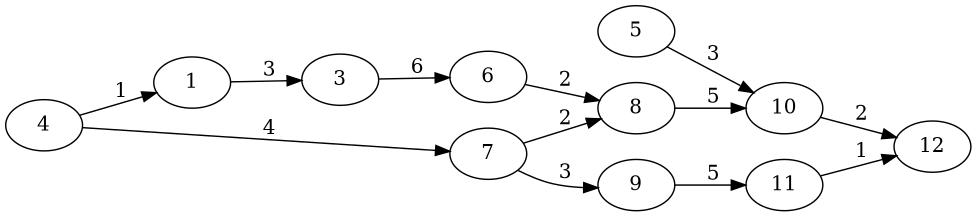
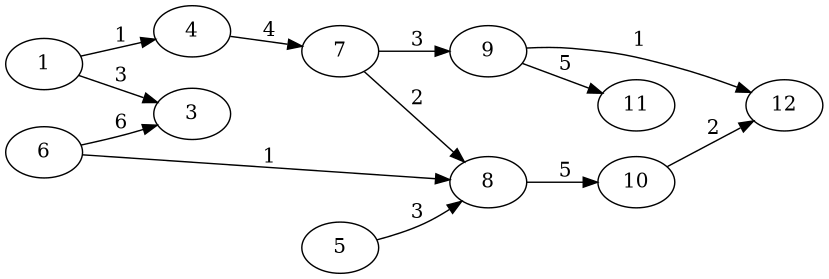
(704, 66) -> (415, 228)
(407, 78) -> (112, 138)
(562, 80) -> (266, 157)
(111, 106) -> (111, 49)
(852, 168) -> (634, 57)
